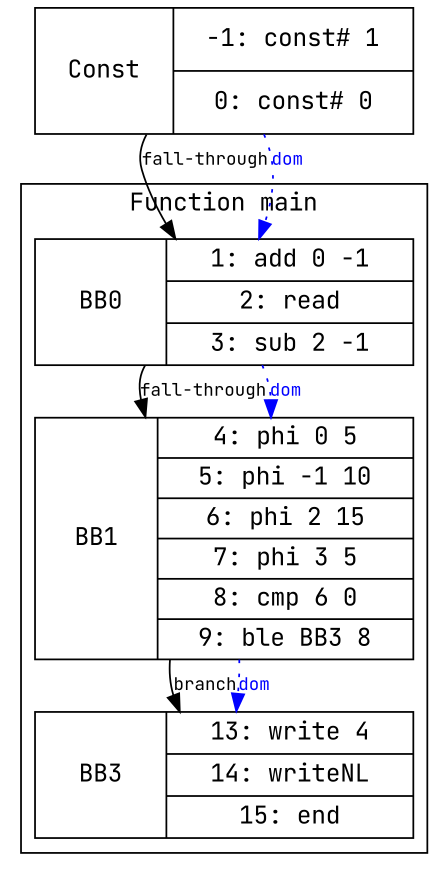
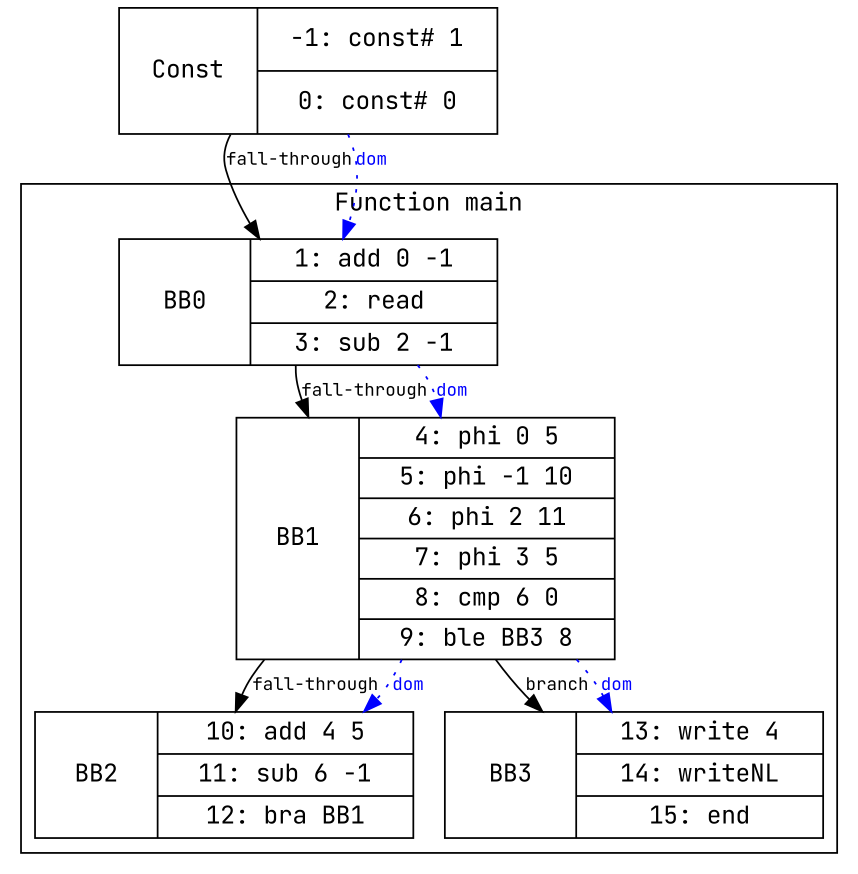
(285, 518) -> (487, 518)
none -> (224, 775)
